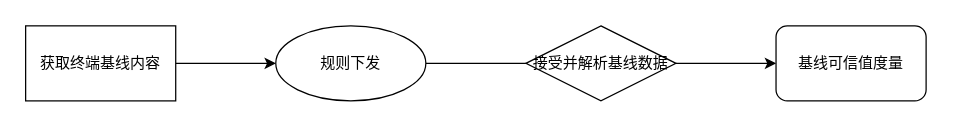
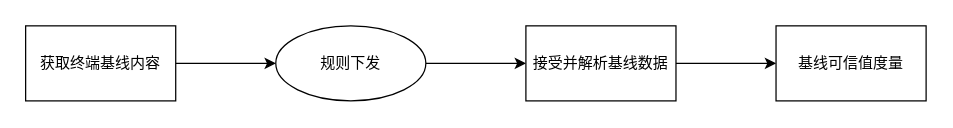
(520, 63) -> (516, 63)
(601, 63) -> (601, 63)
(851, 63) -> (851, 63)
